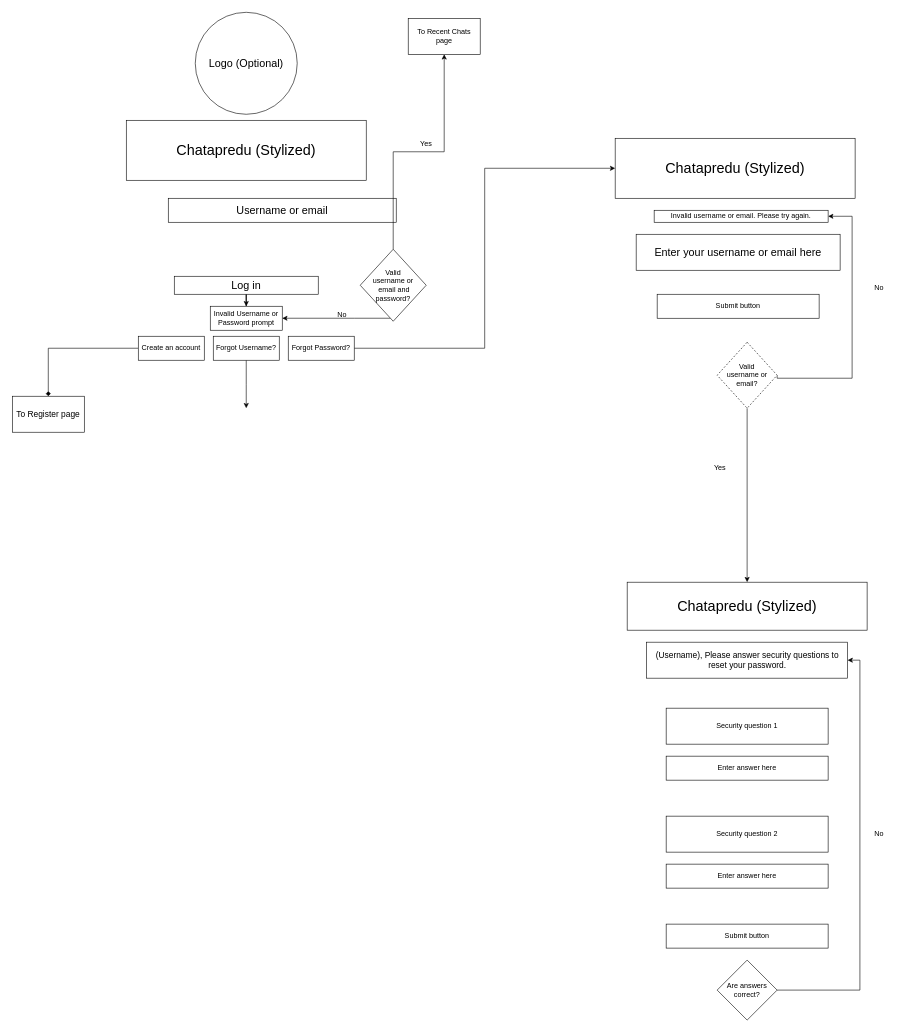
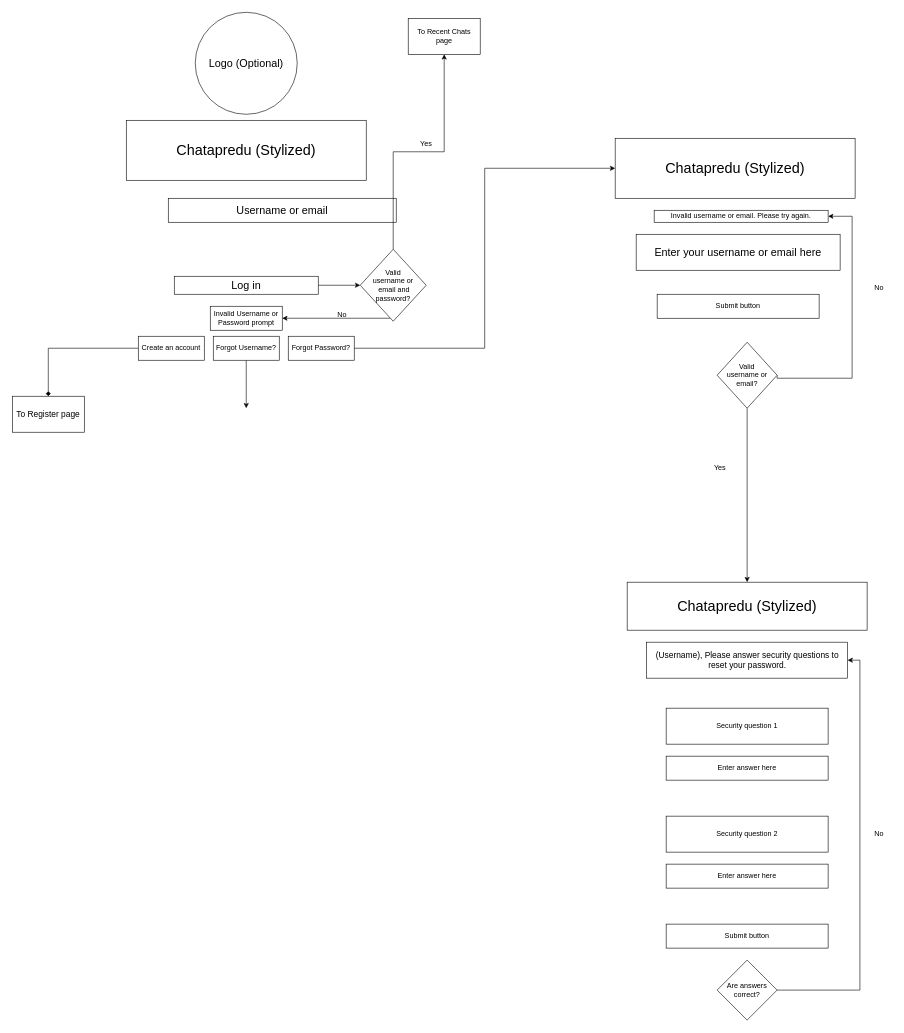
(246, 302) -> (354, 285)
(747, 375) -> (747, 375)
